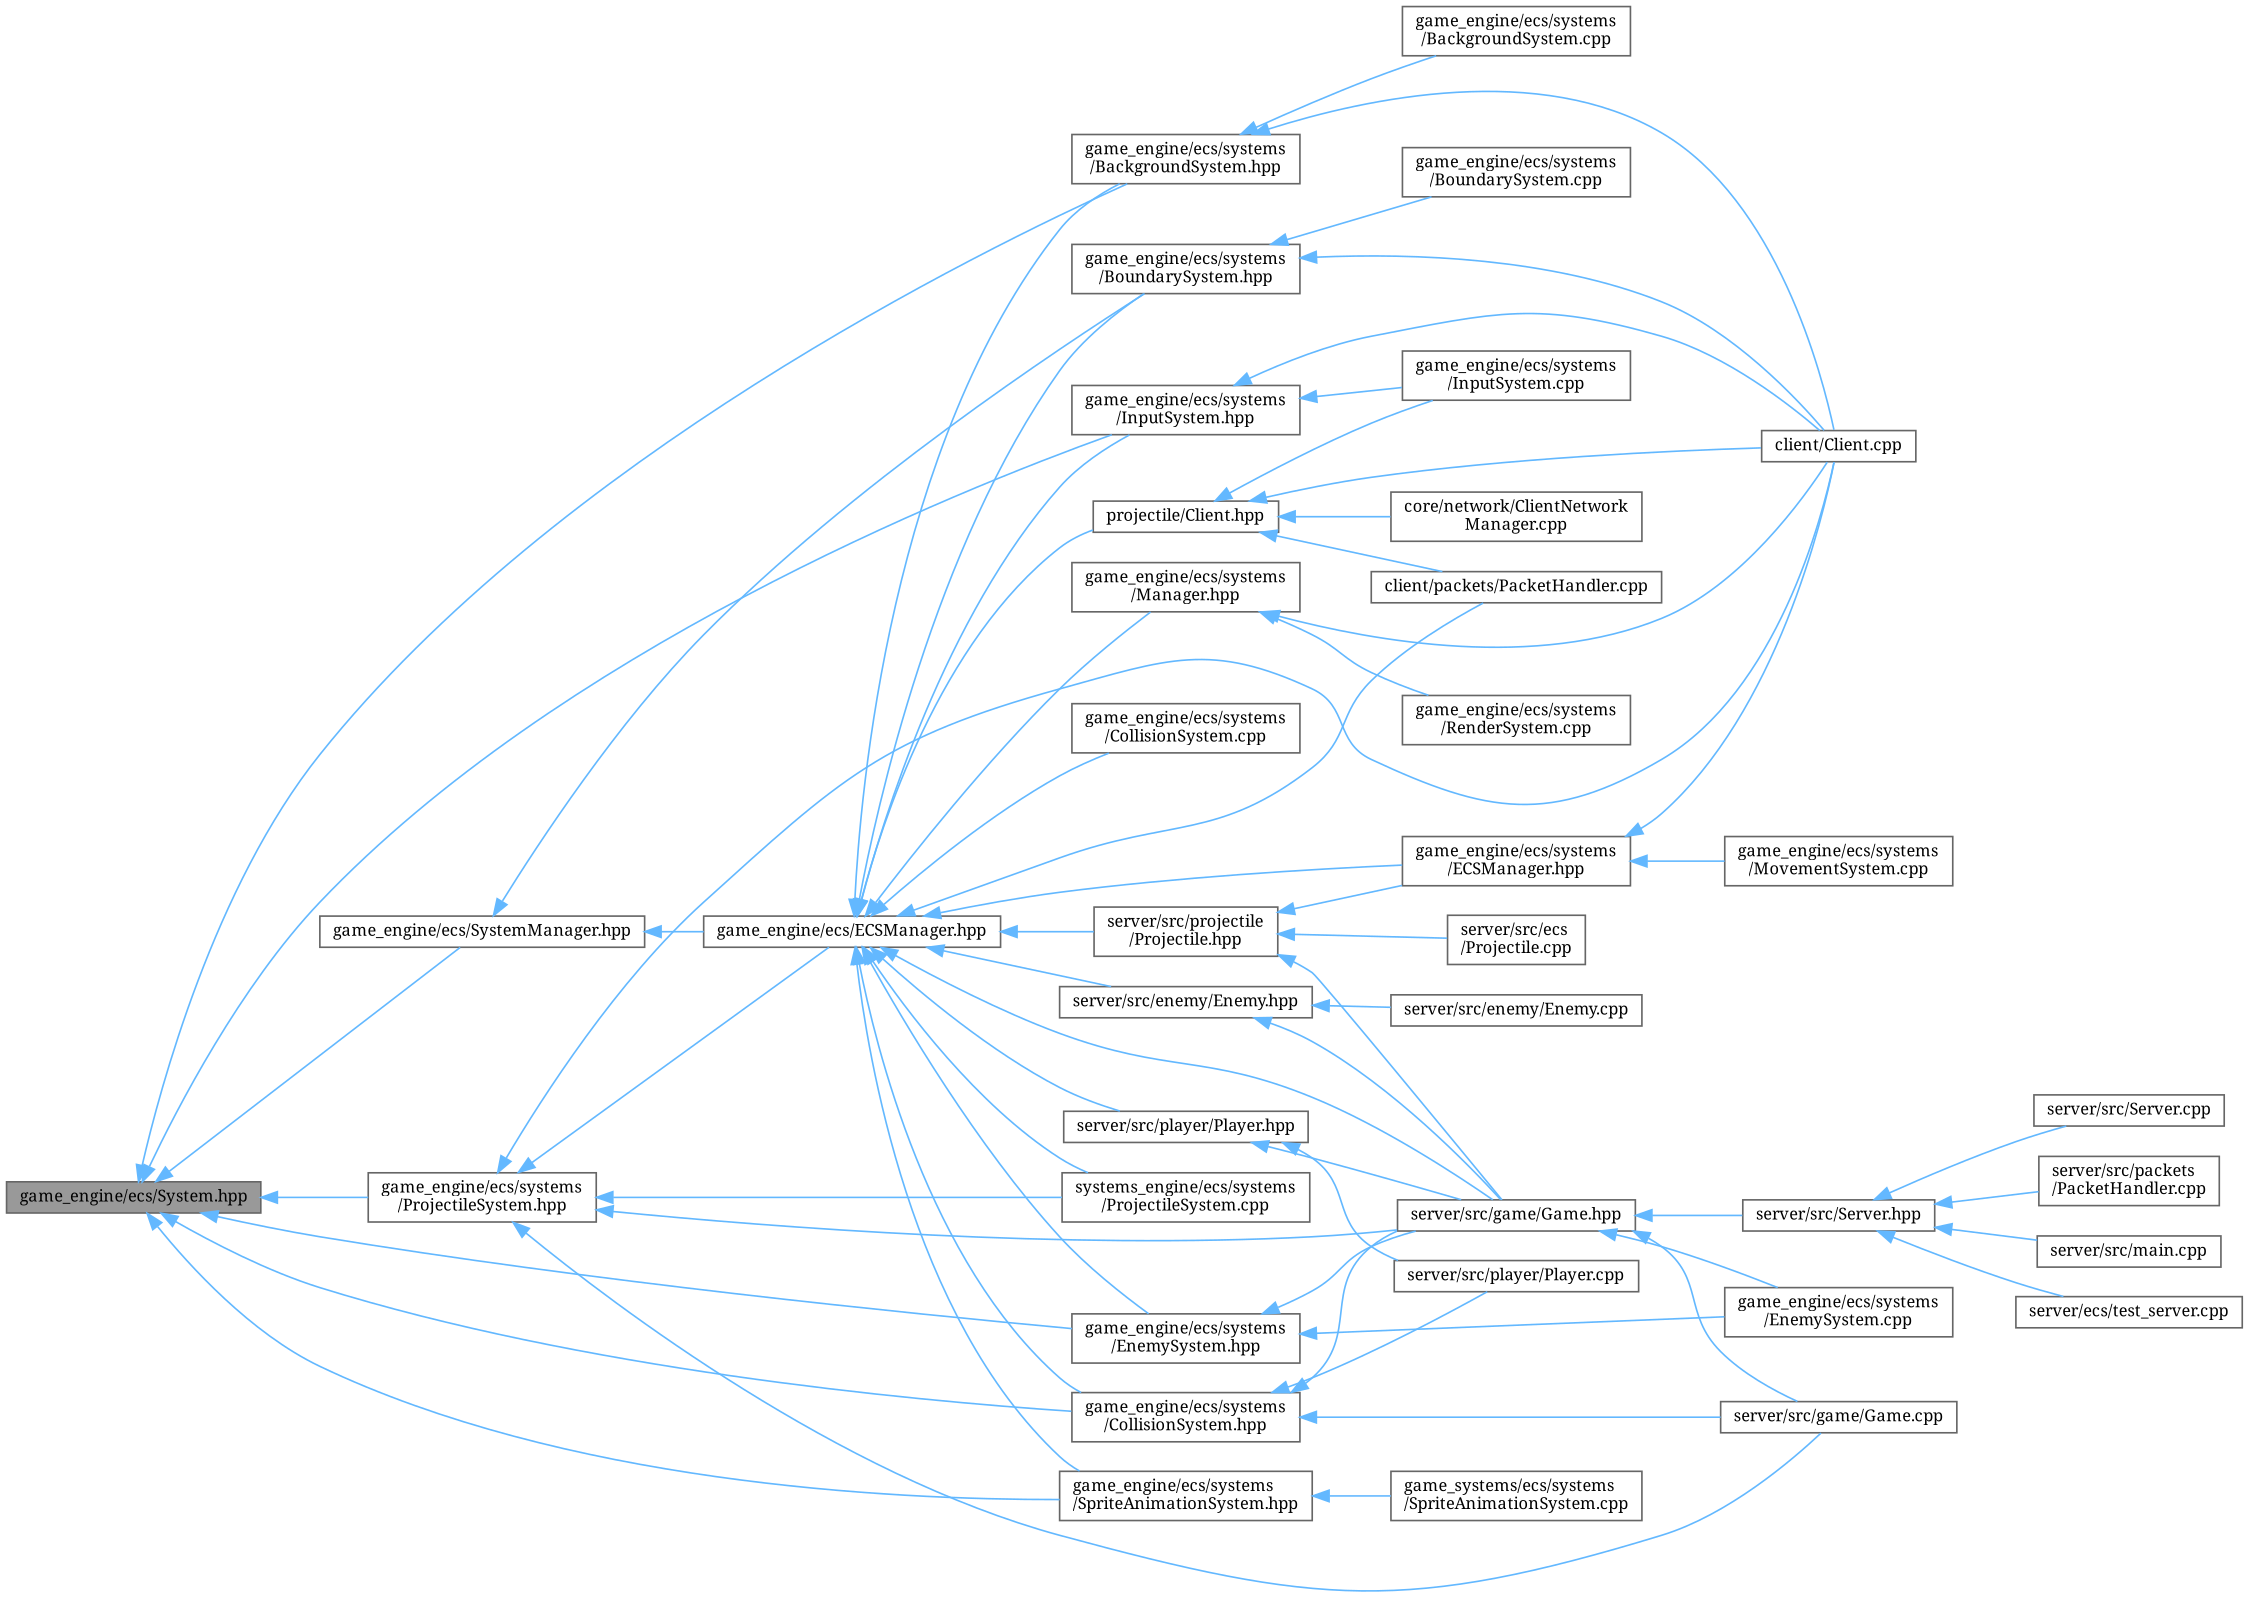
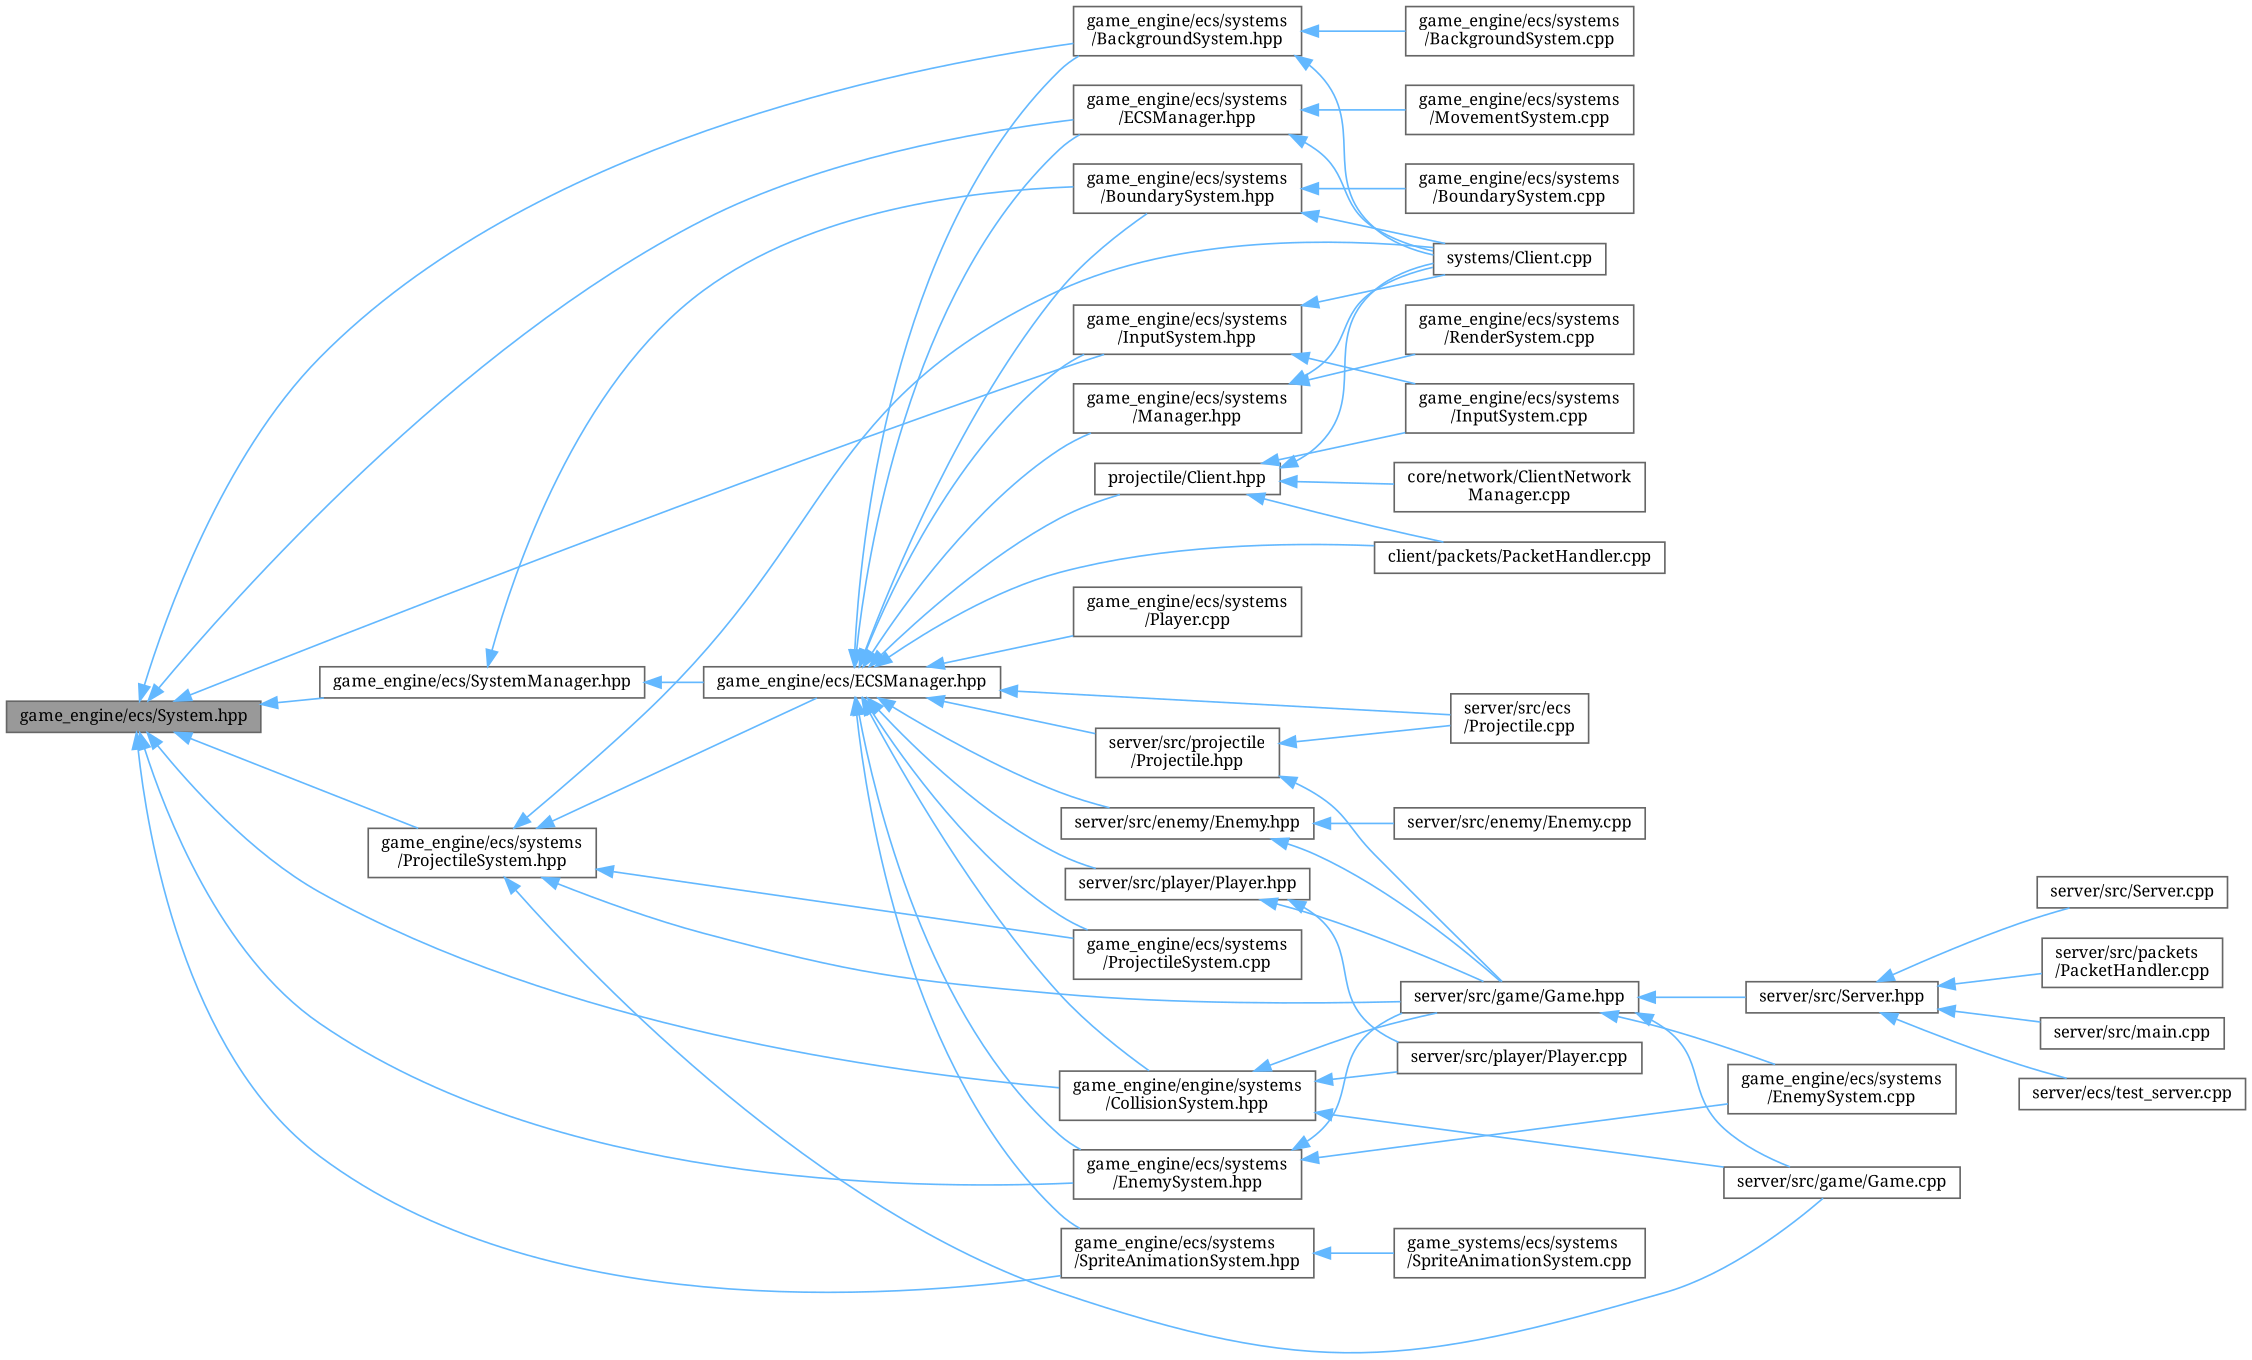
(1839, 446) -> (1520, 259)
(1186, 728) -> (1188, 612)
(1348, 897) -> (560, 309)
(1199, 1066) -> (1234, 703)
(1186, 1197) -> (1188, 955)
(1186, 1417) -> (1188, 1096)
